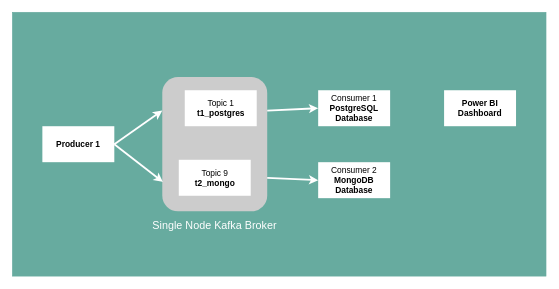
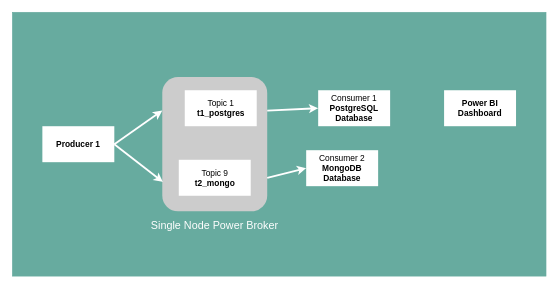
(354, 180) -> (342, 168)
(215, 226) -> (215, 226)
